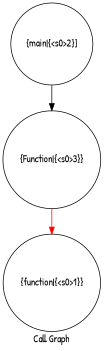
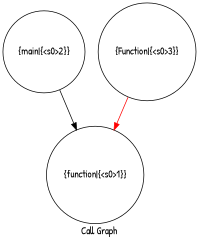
(52, 94) -> (67, 107)
